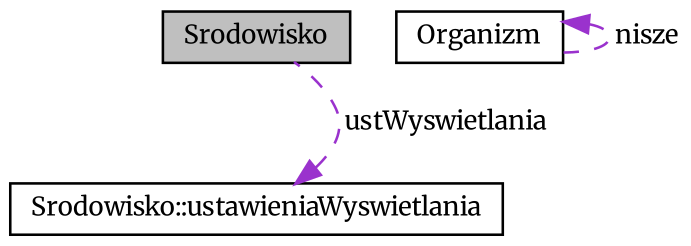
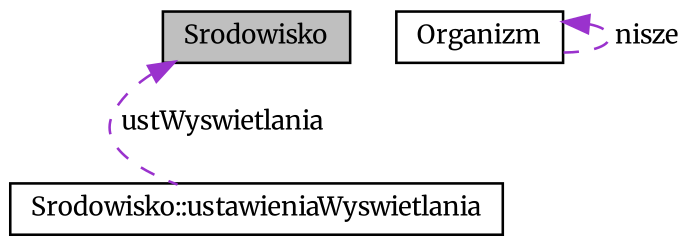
(336, 110) -> (112, 139)
